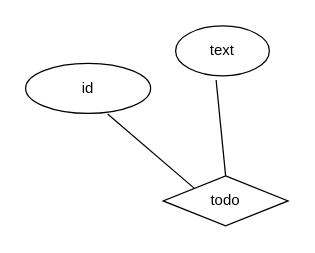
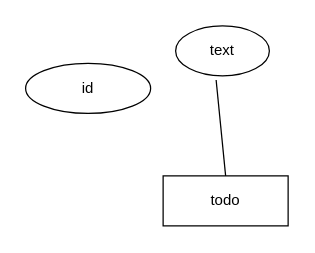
(151, 151) -> none
(226, 201) -> (226, 201)
